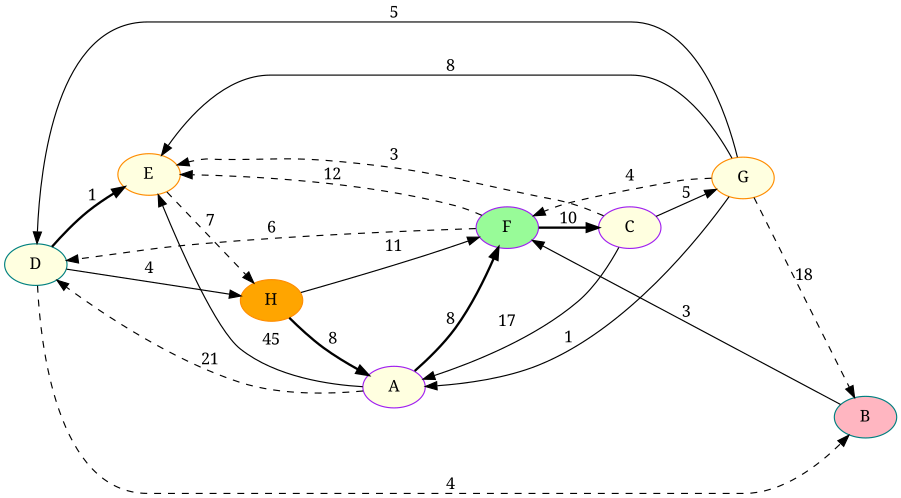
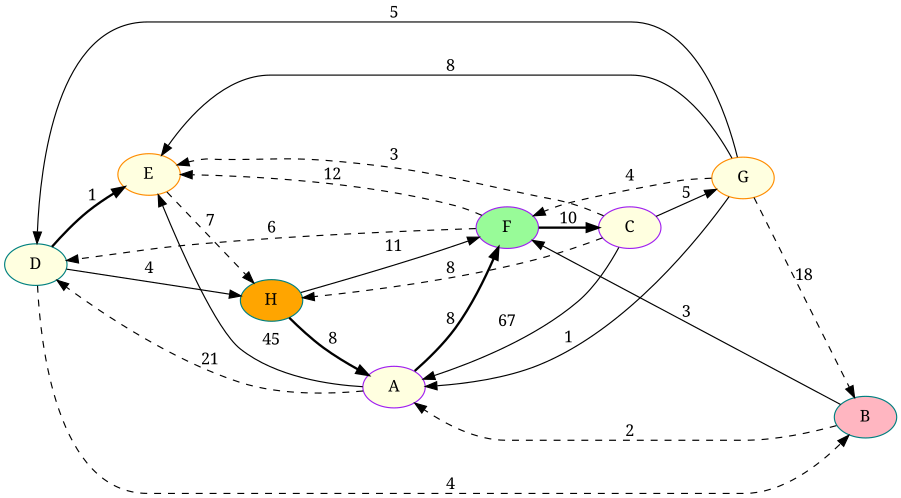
none -> (460, 276)
(272, 300) -> (272, 300)
(507, 322) -> (507, 322)
none -> (628, 440)
